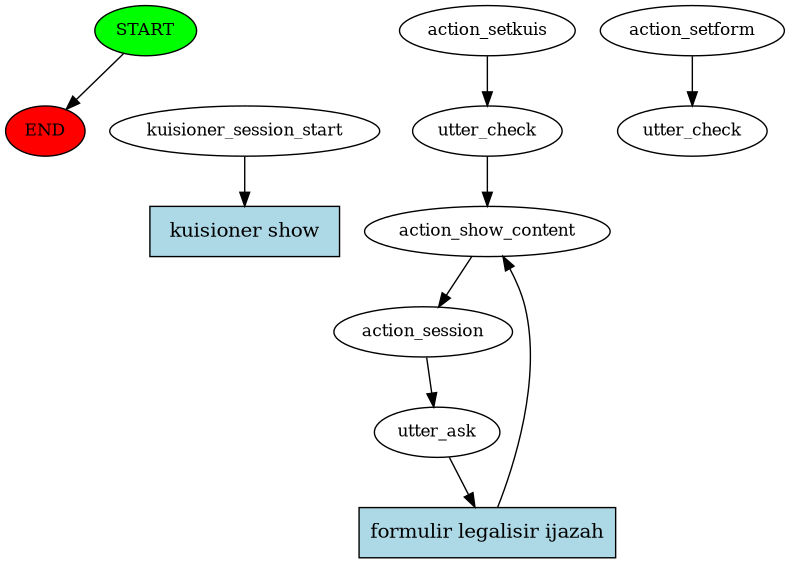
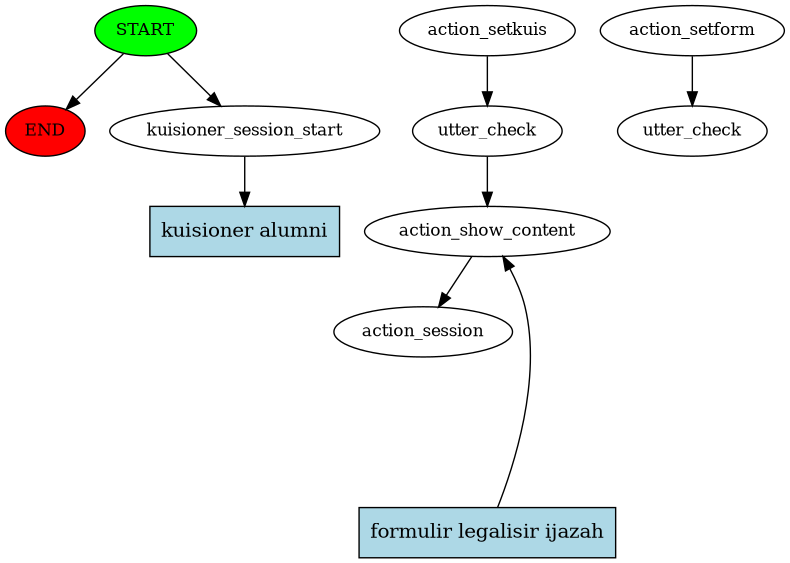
none -> (189, 75)
(245, 231) -> (245, 231)
(437, 432) -> none
